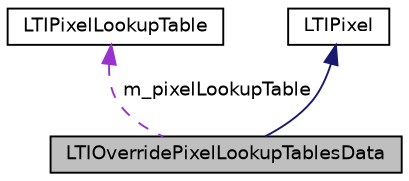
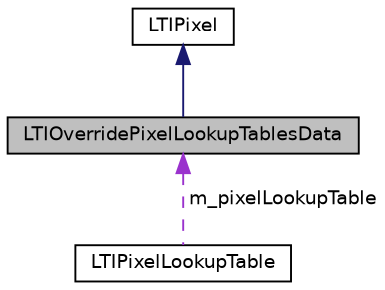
(124, 109) -> (183, 209)
